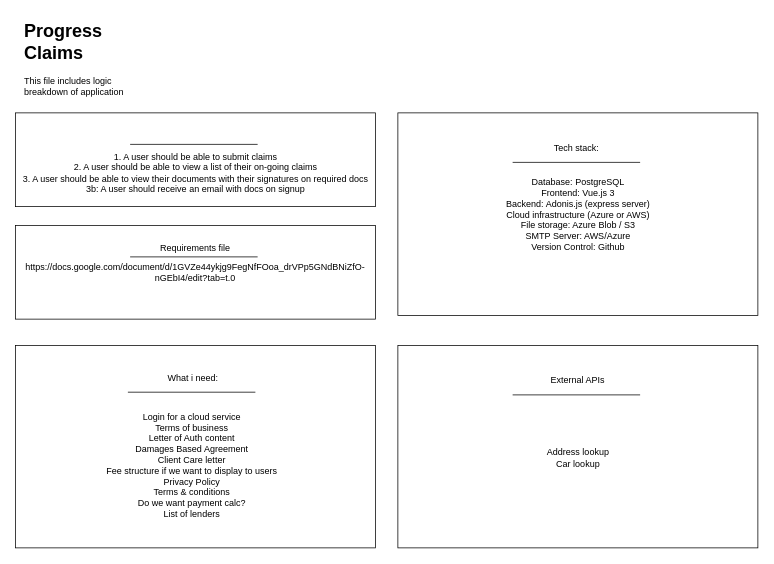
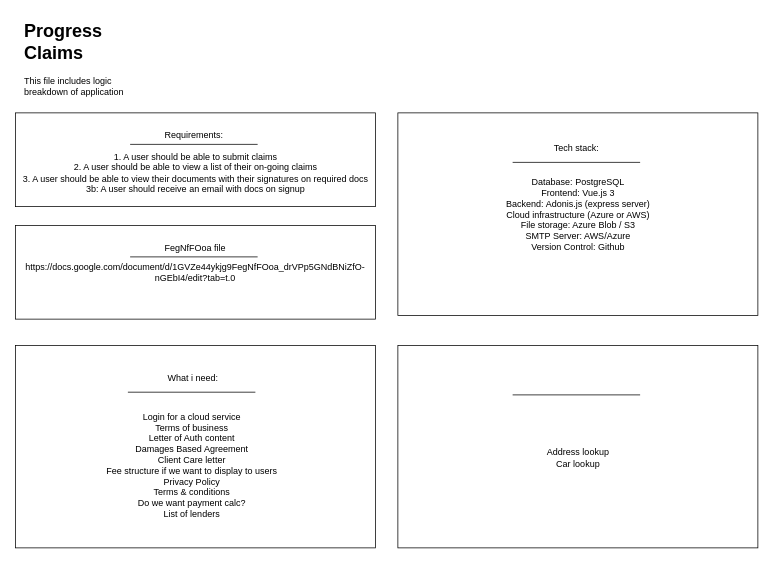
none -> (195, 135)
(195, 248) -> (195, 248)
(578, 381) -> none
